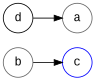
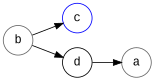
none -> (44, 50)
